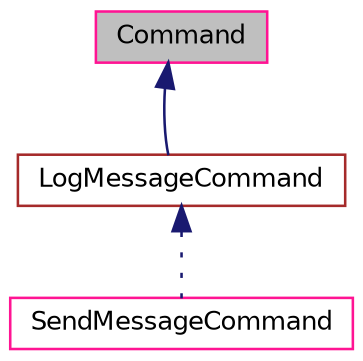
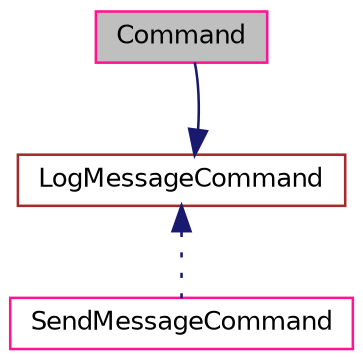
(165, 122) -> (199, 96)
